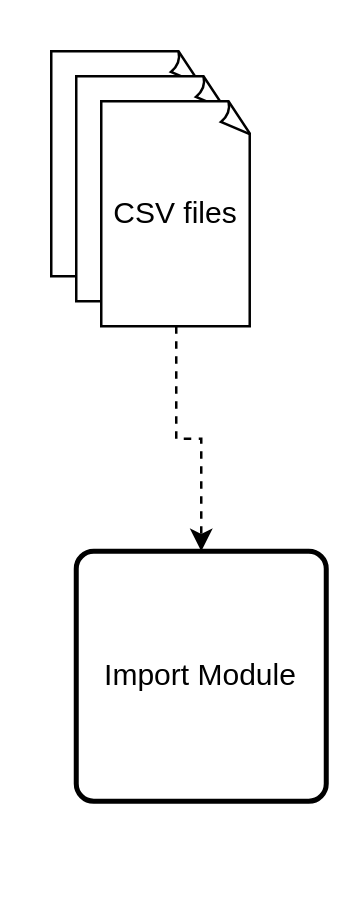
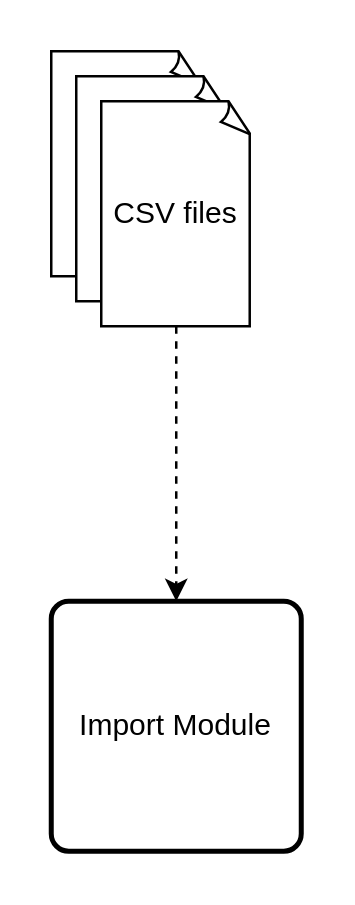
(201, 676) -> (176, 726)
